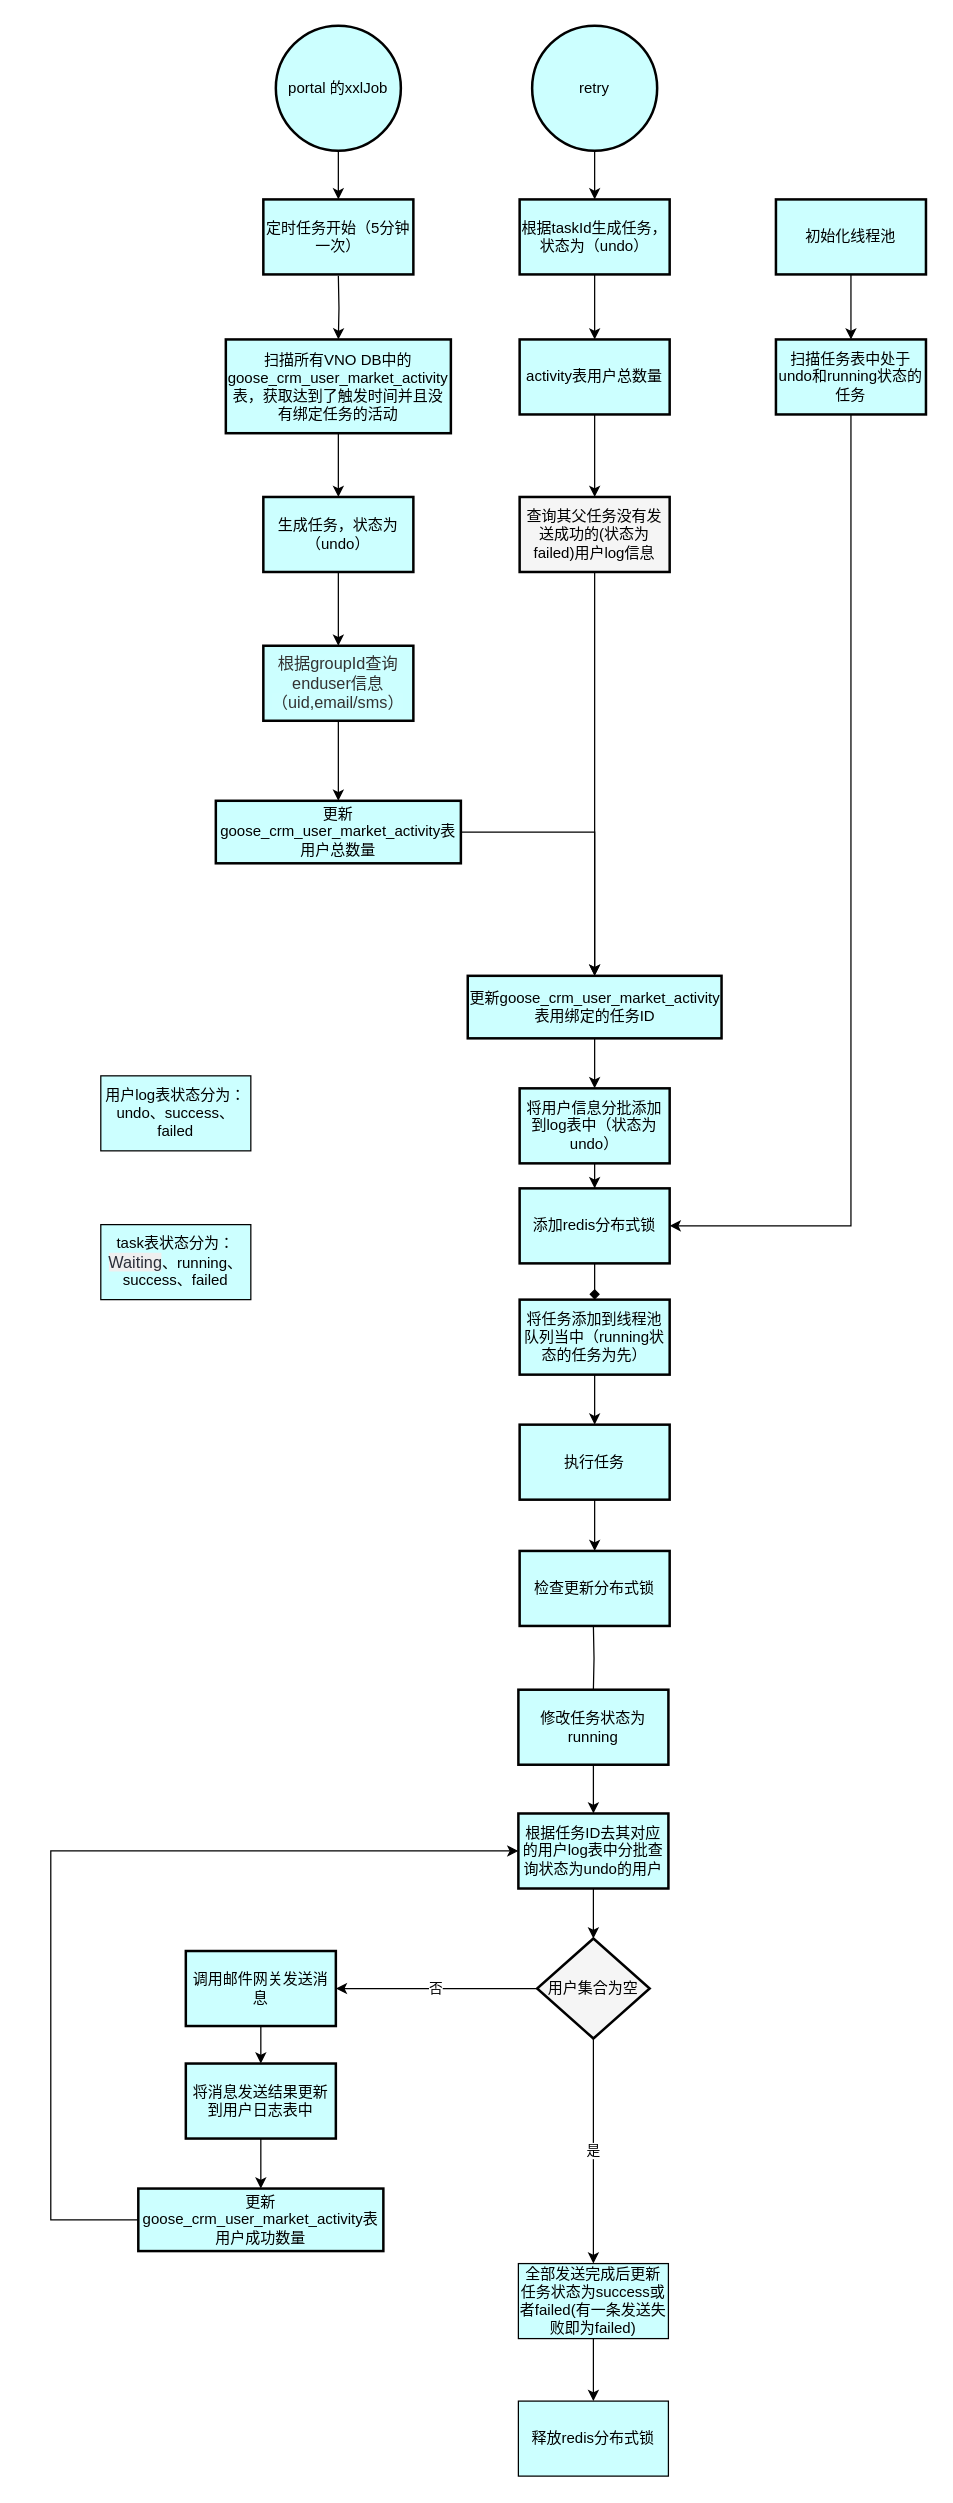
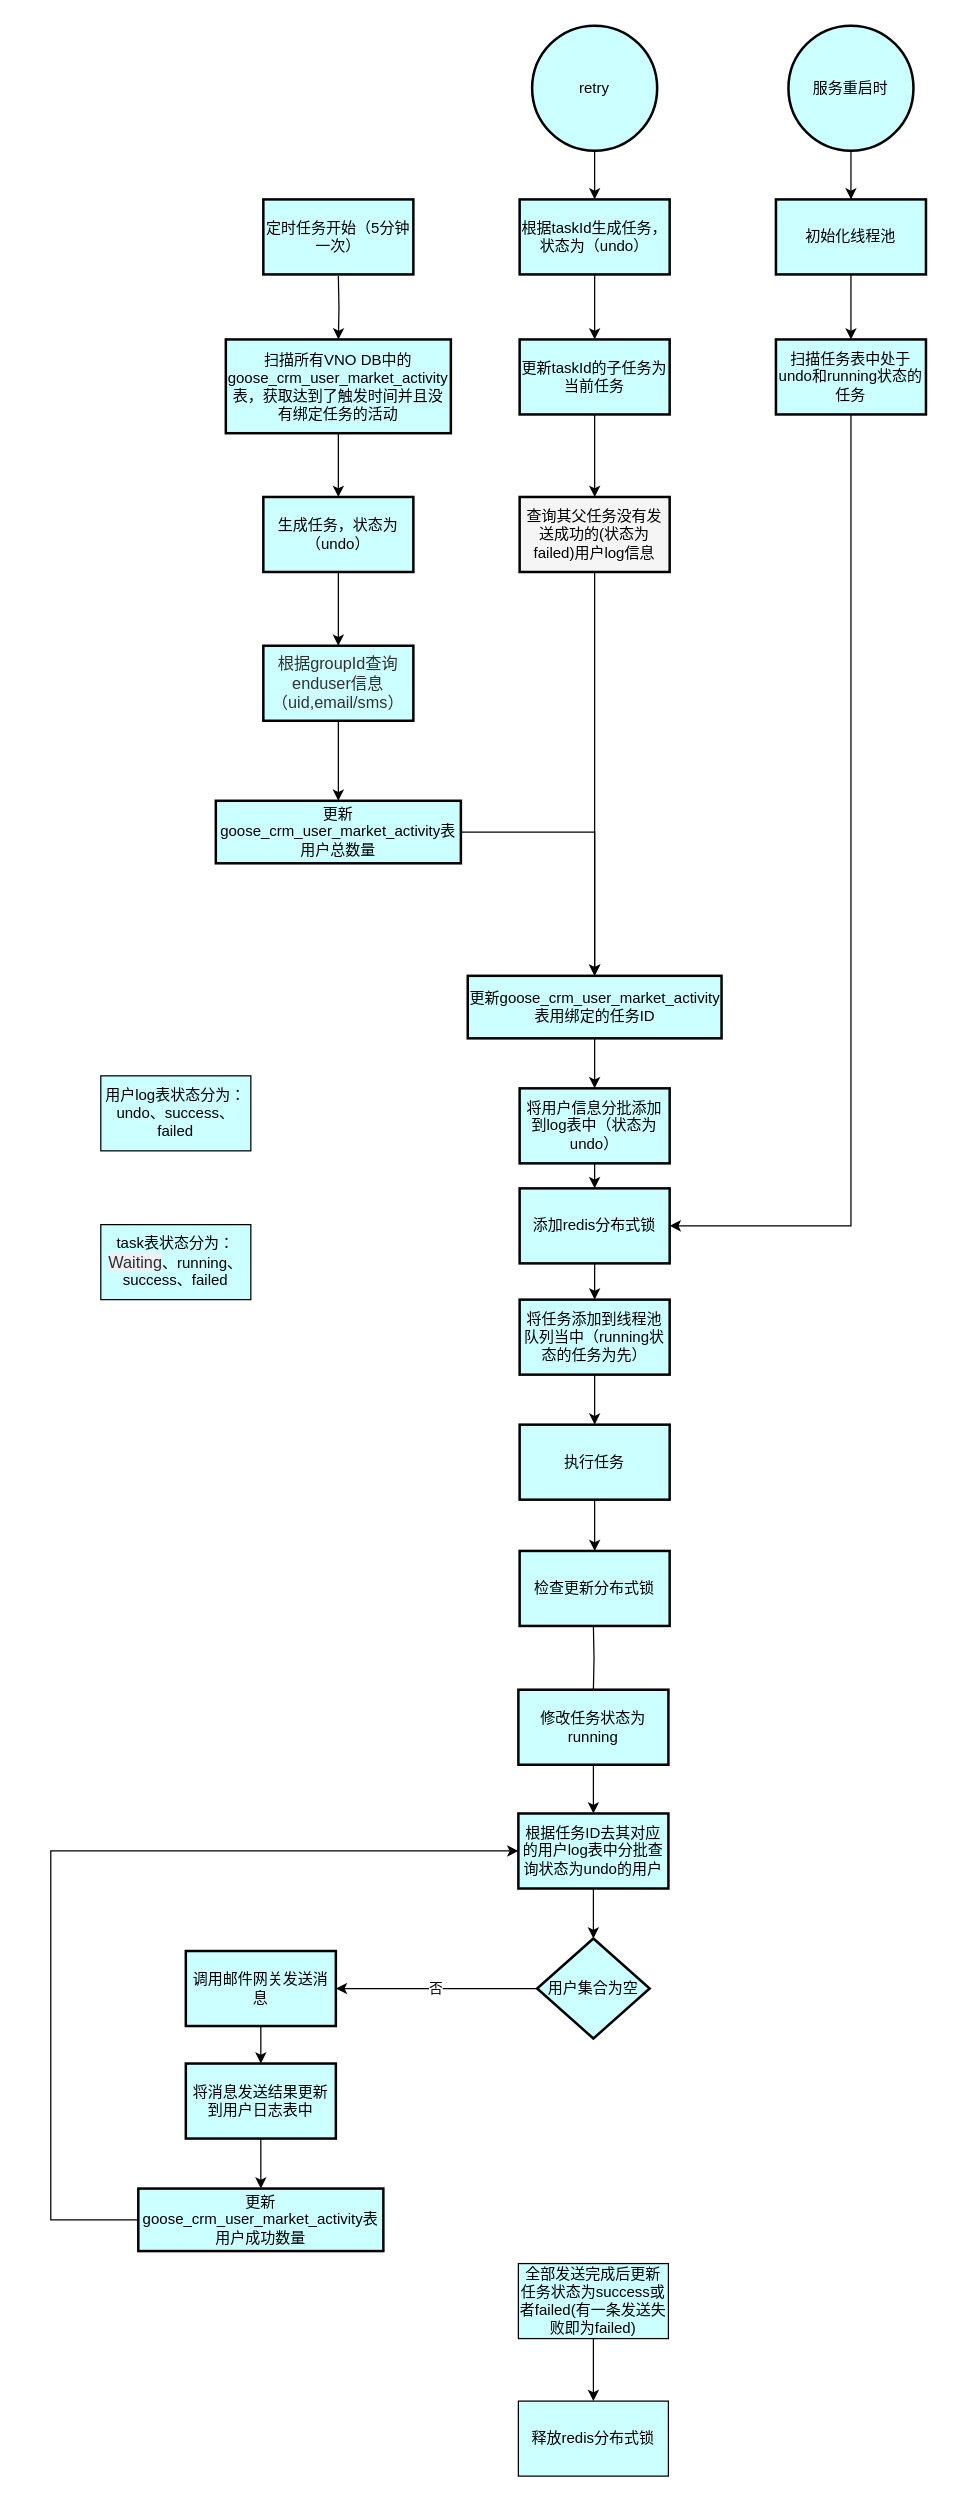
(338, 88) -> none
none -> (851, 88)
(338, 172) -> none
none -> (851, 172)
(594, 377) -> (594, 377)
(594, 1289) -> (594, 1289)
(593, 1988) -> (593, 1988)
(593, 2146) -> none
